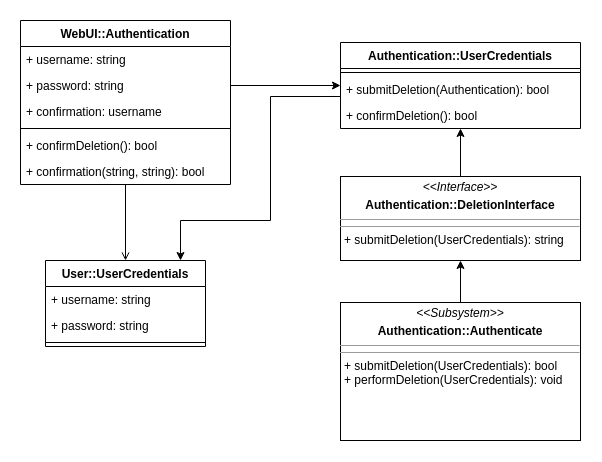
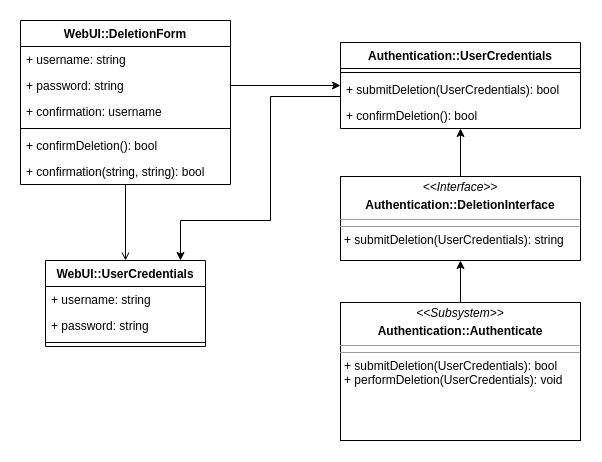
(125, 34) -> (125, 34)
(460, 90) -> (463, 90)
(125, 274) -> (125, 274)
